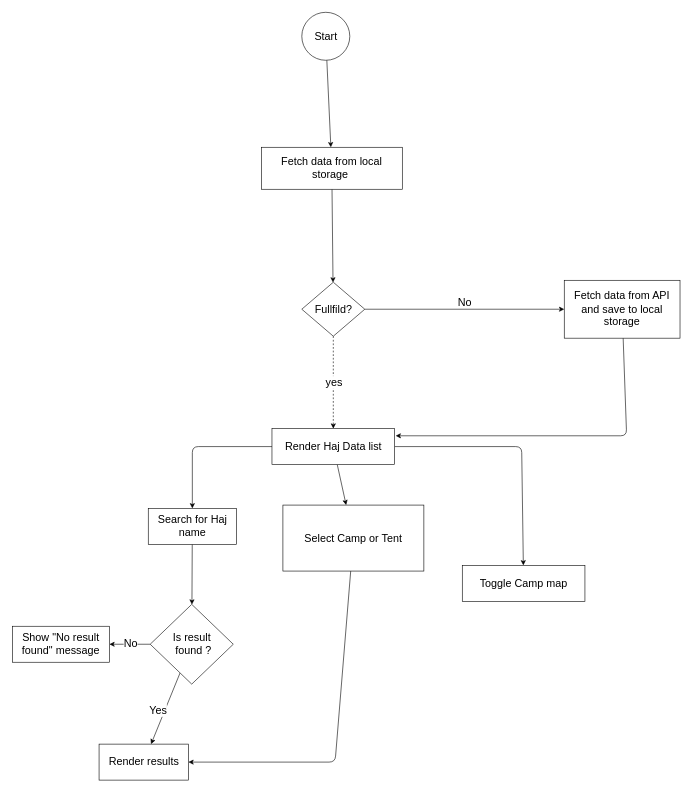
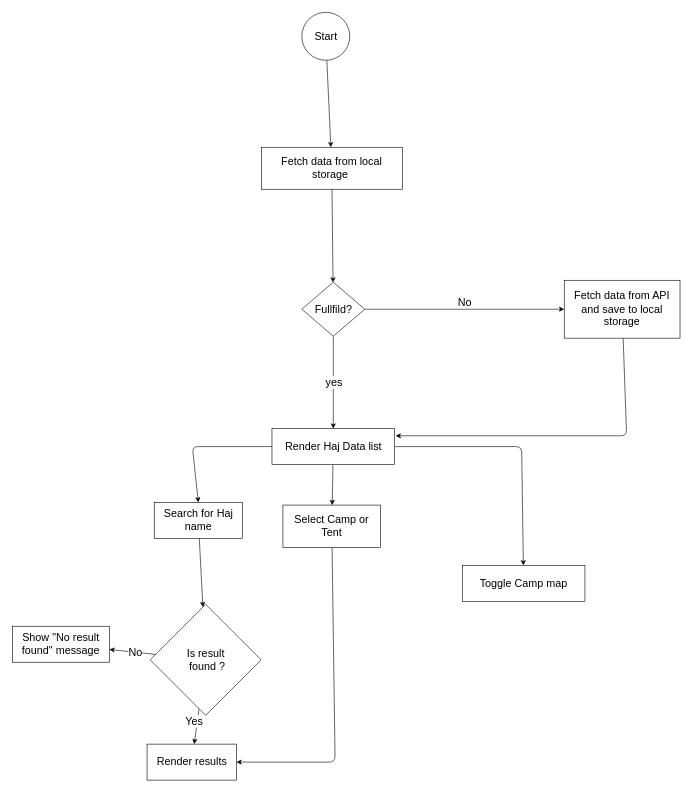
(333, 356) -> (333, 356)
(192, 527) -> (198, 521)
(353, 538) -> (332, 527)
(192, 644) -> (206, 660)
(144, 762) -> (192, 762)
